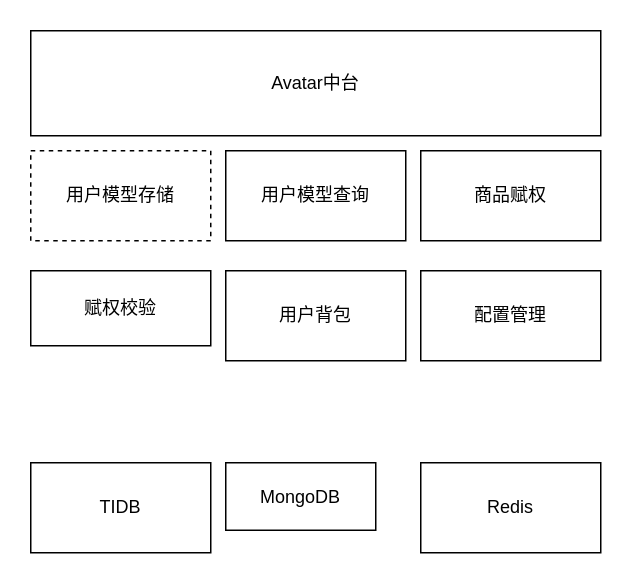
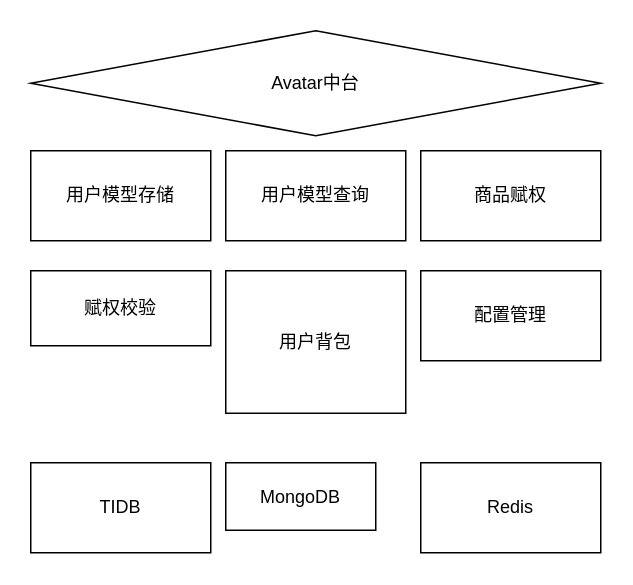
(316, 83) -> (316, 83)
(121, 196) -> (121, 196)
(316, 316) -> (316, 342)
